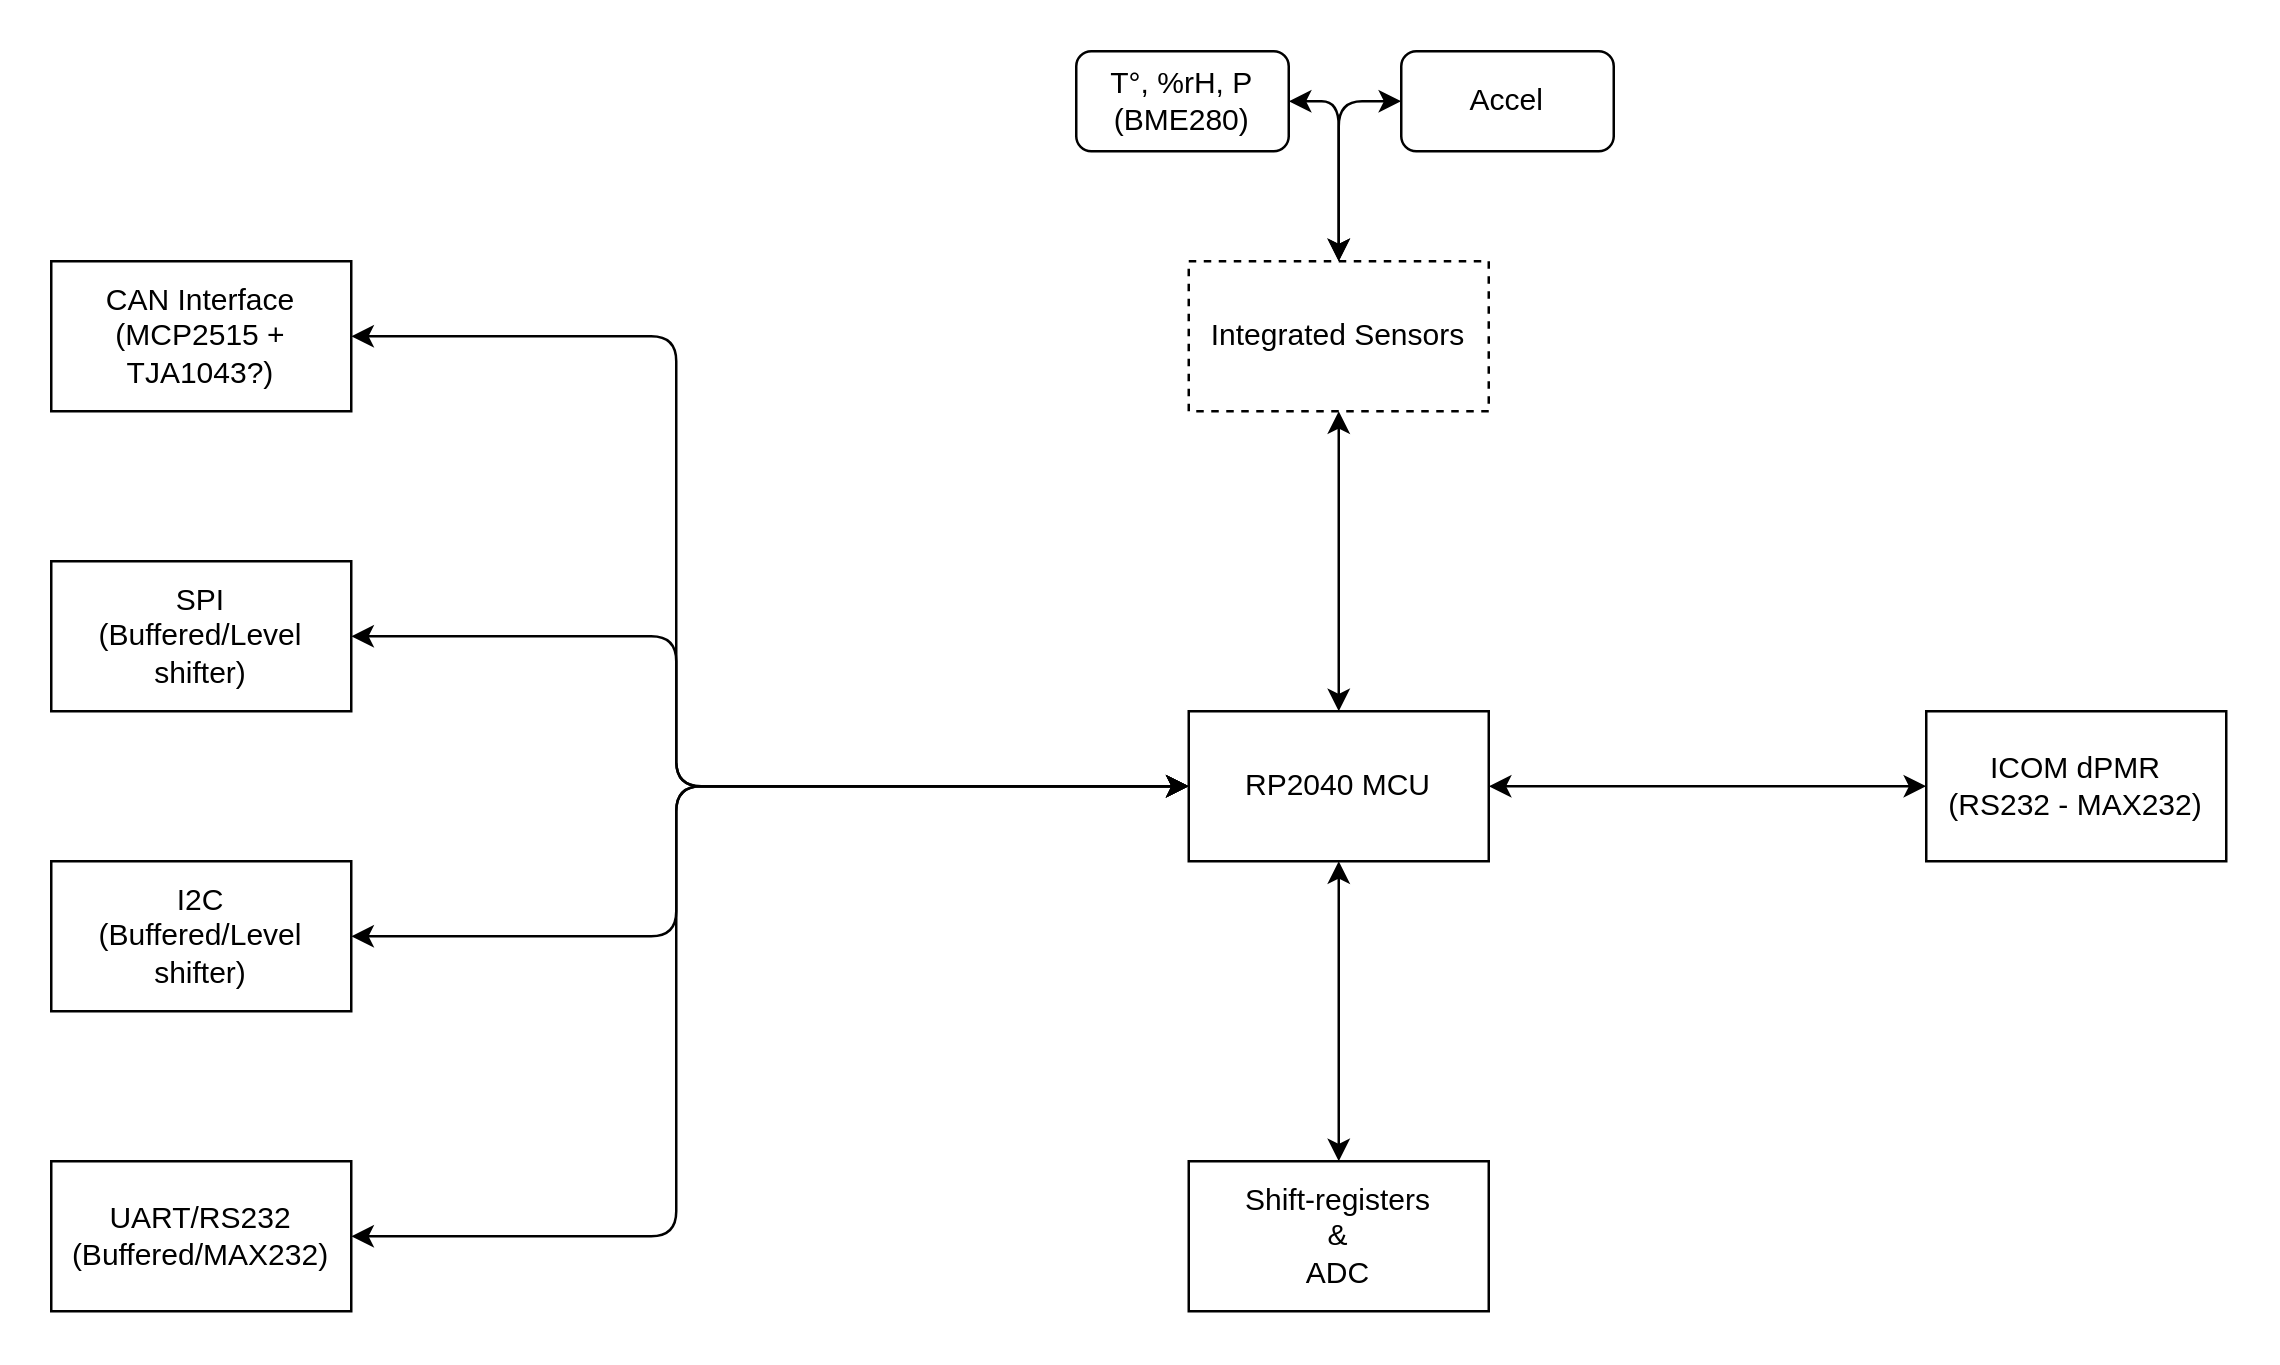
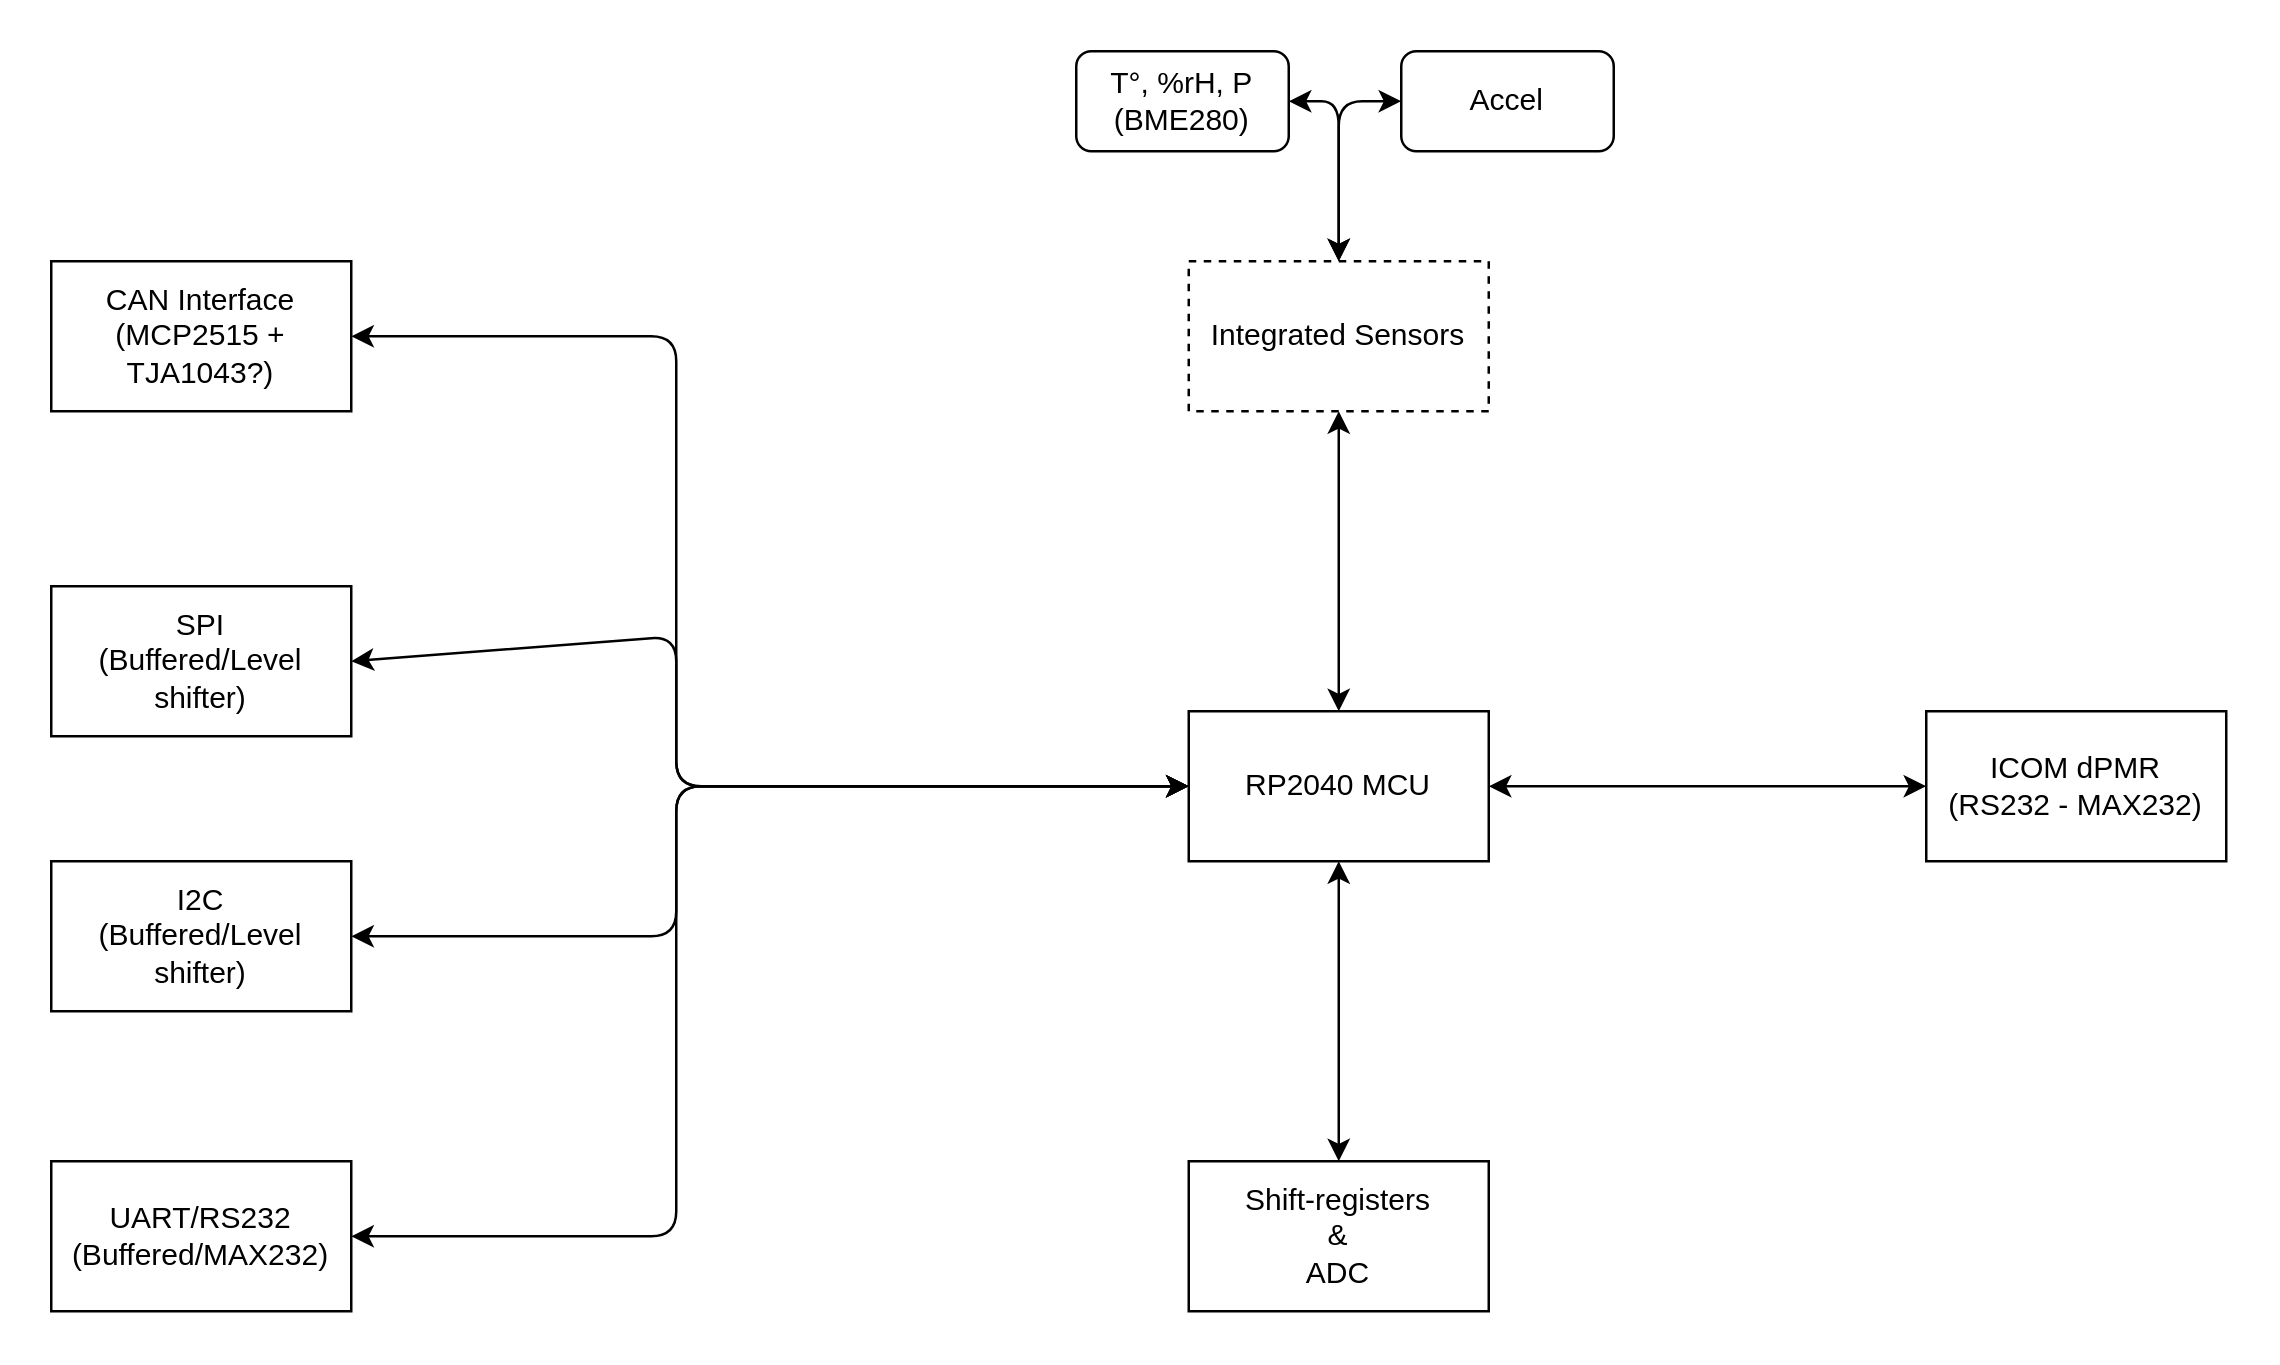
(201, 636) -> (201, 661)
